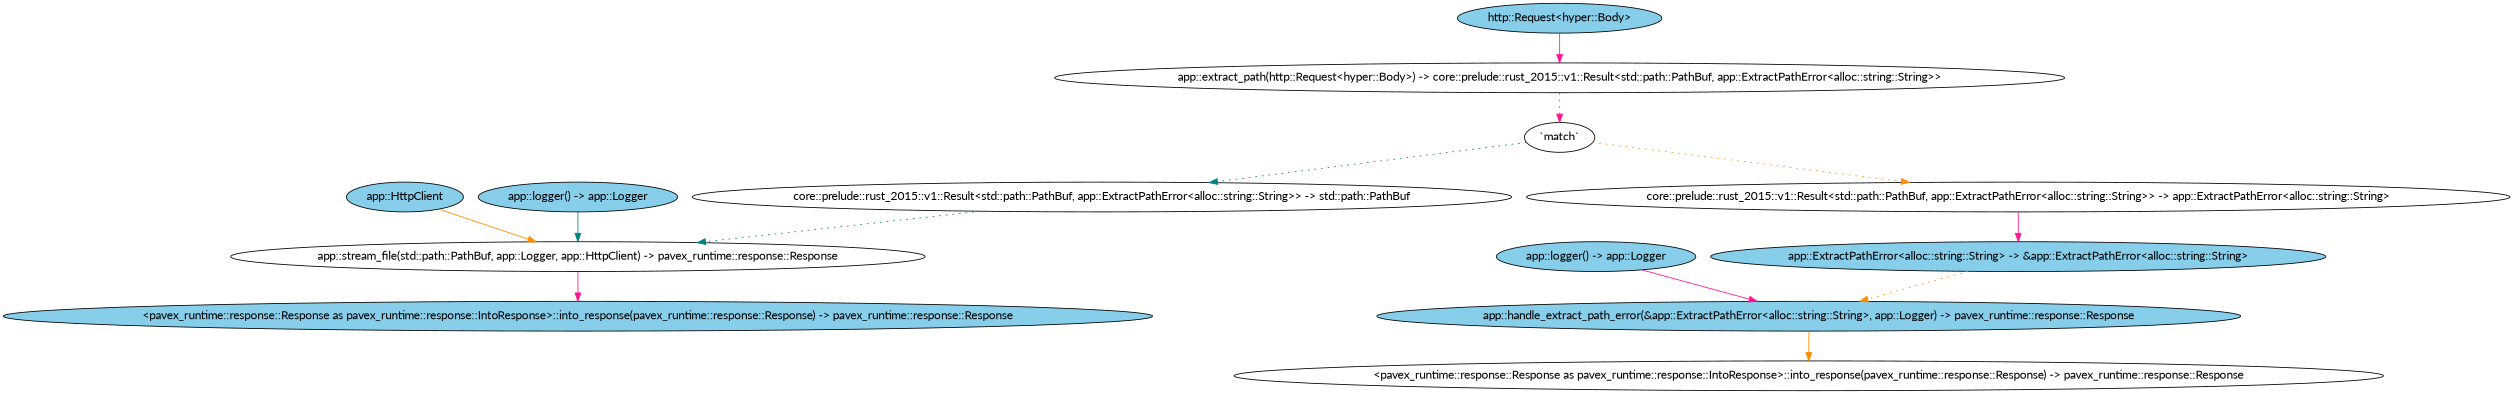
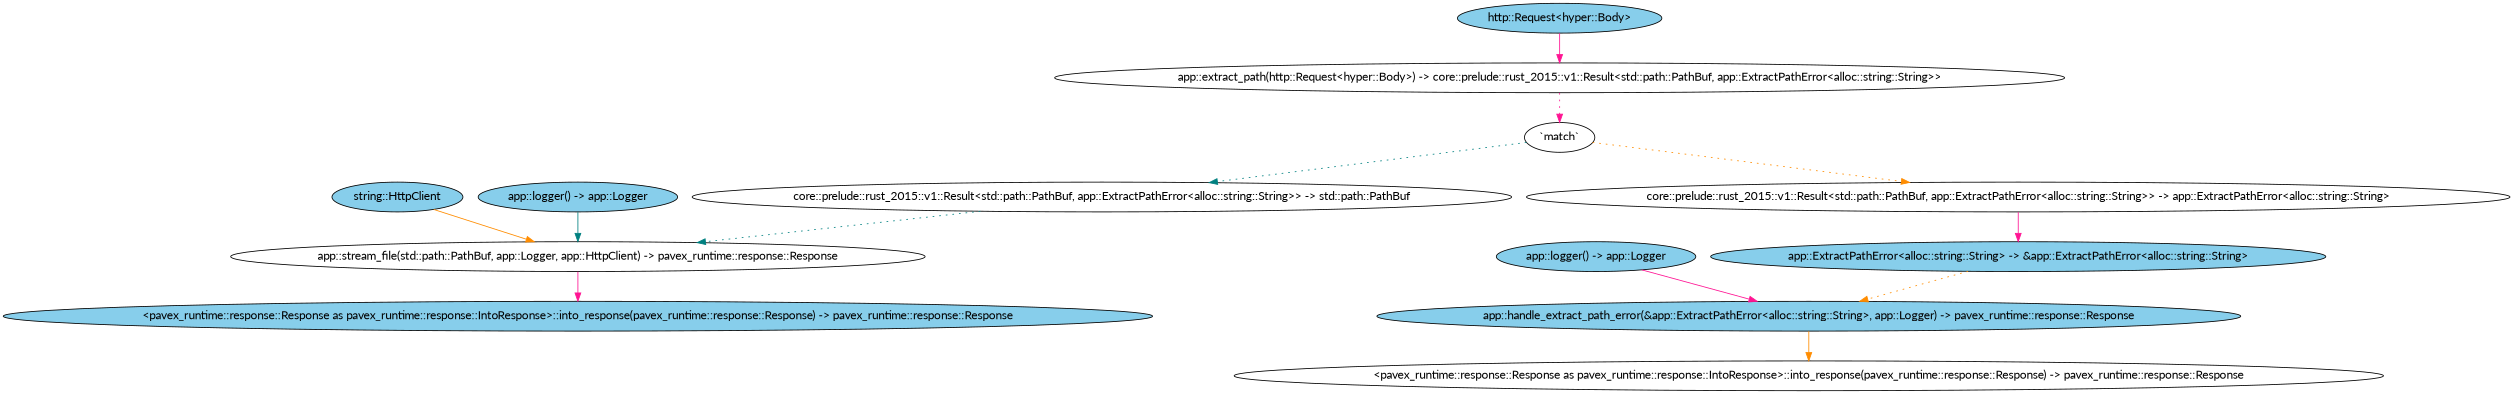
(405, 197) -> (397, 197)
